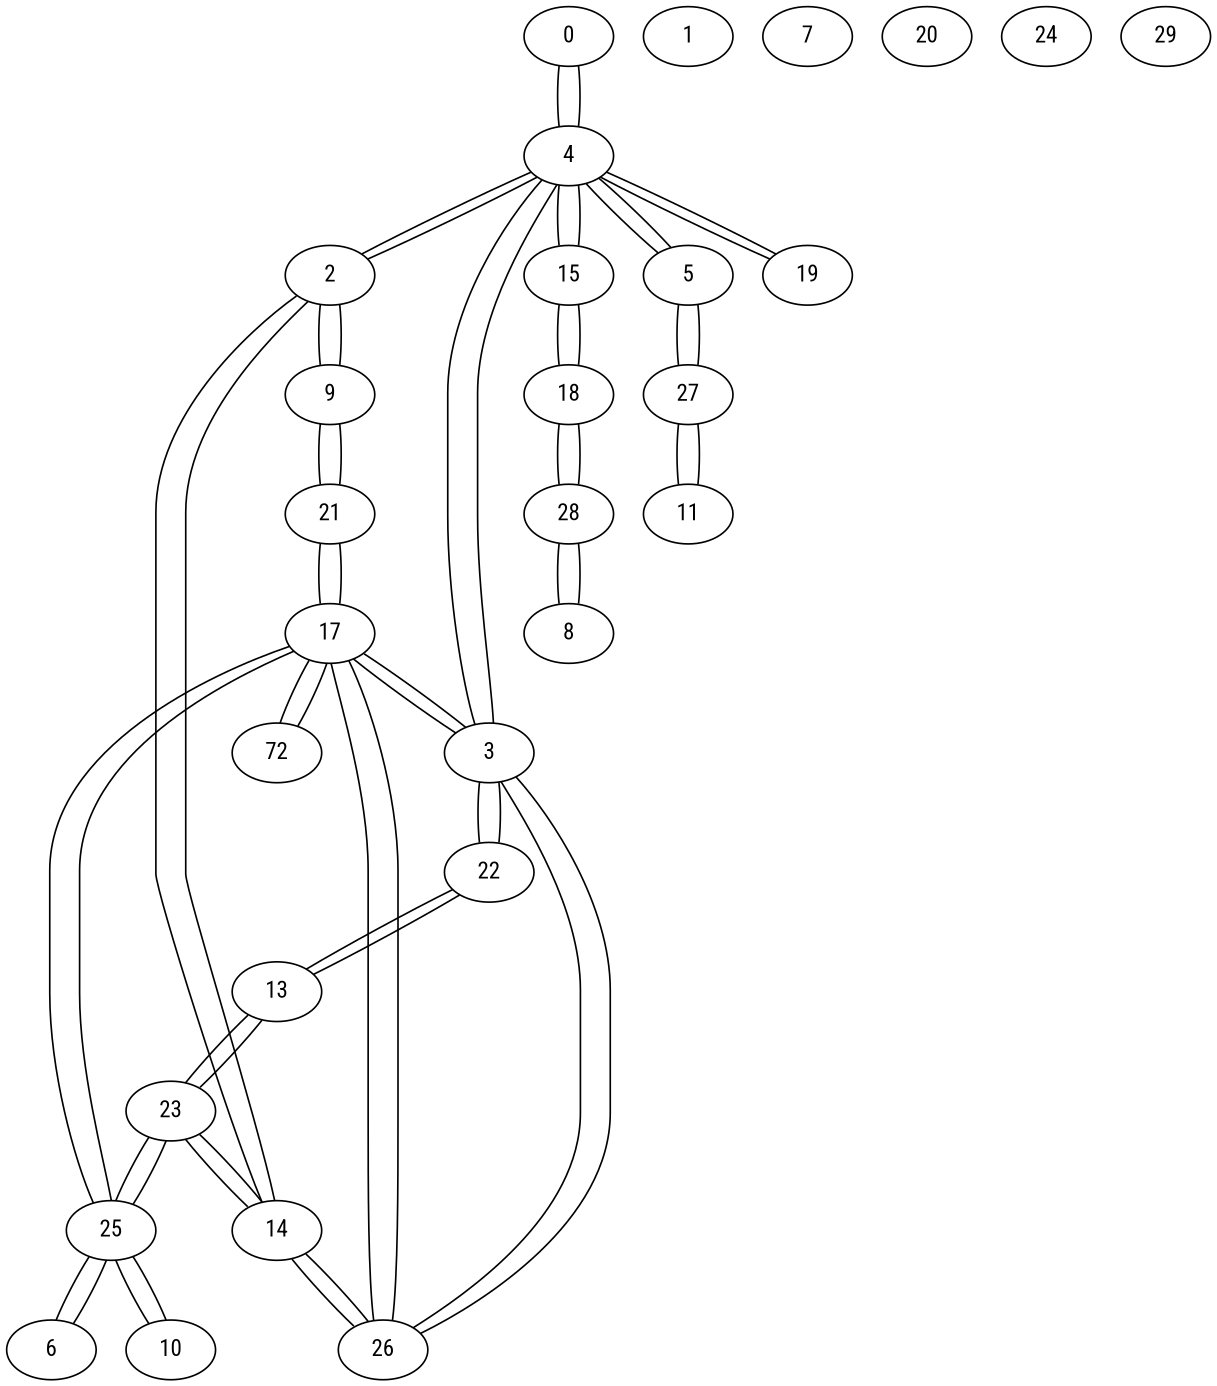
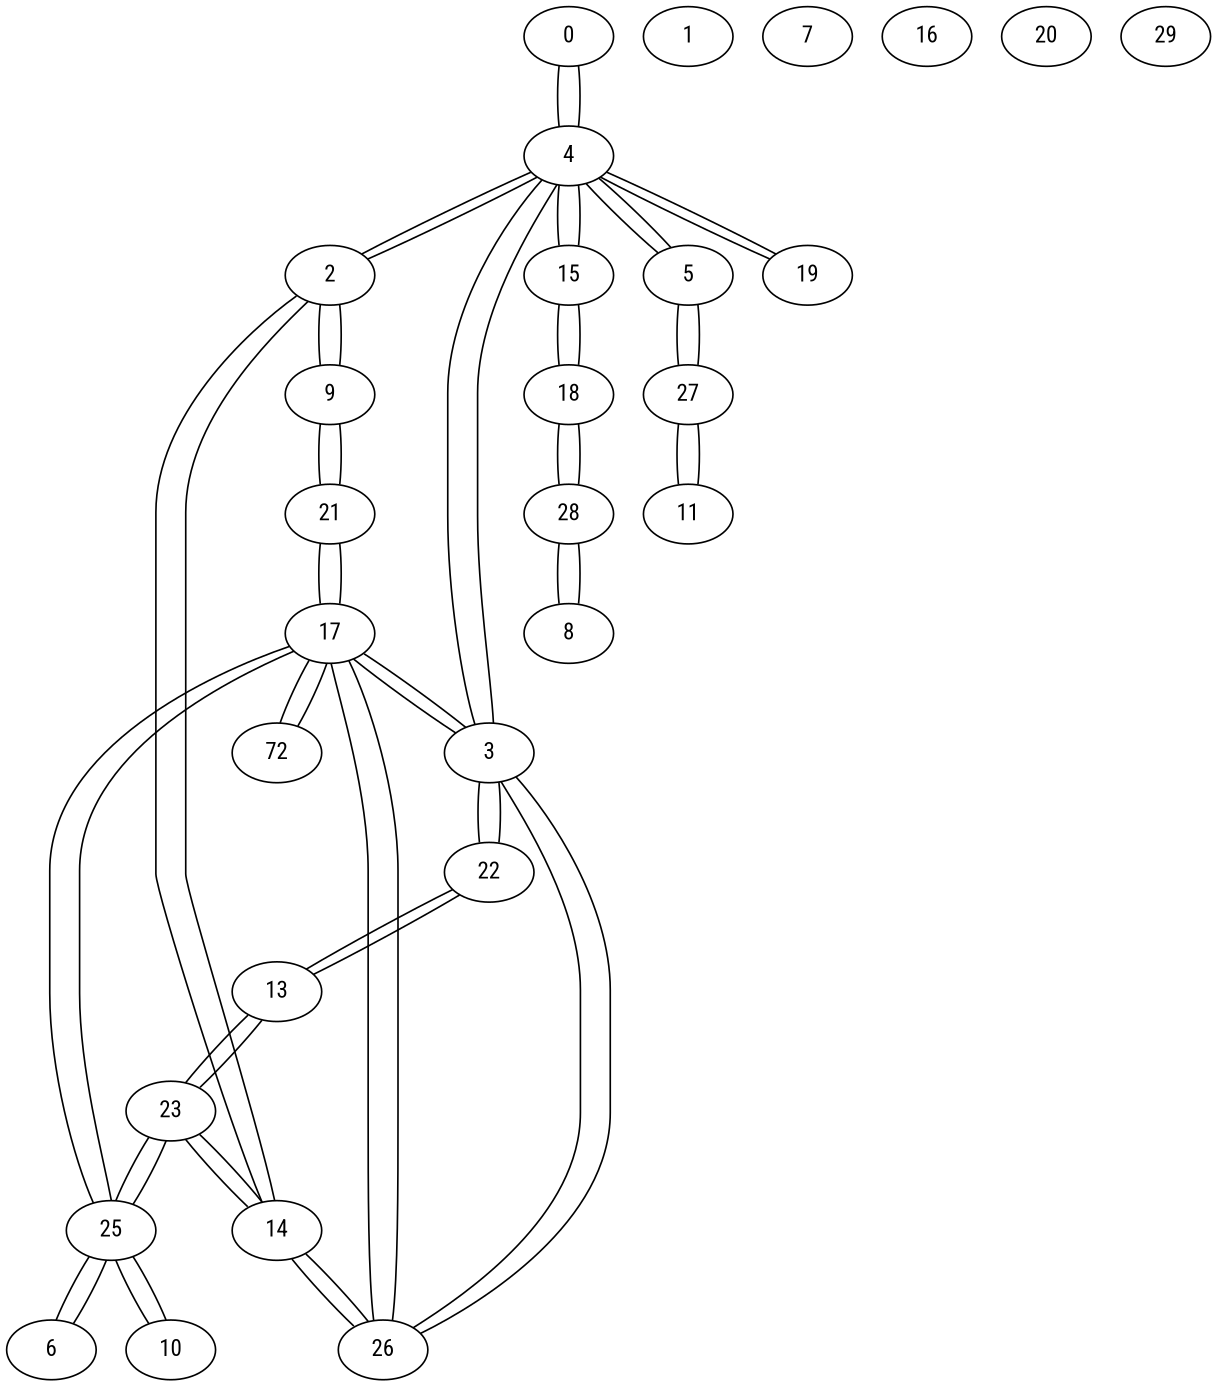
none -> (927, 36)
(1046, 36) -> none
